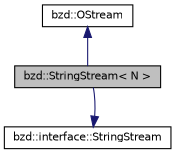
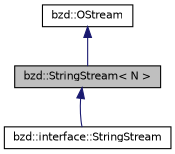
(95, 102) -> (80, 113)
